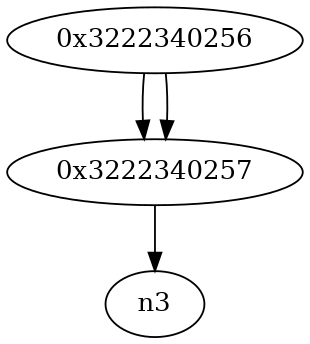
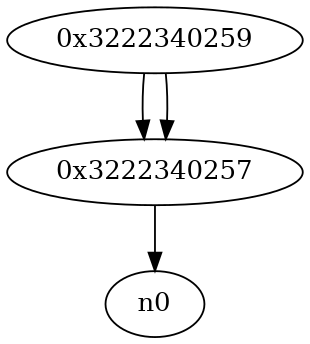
(155, 40) -> (155, 40)
(155, 304) -> (155, 304)
